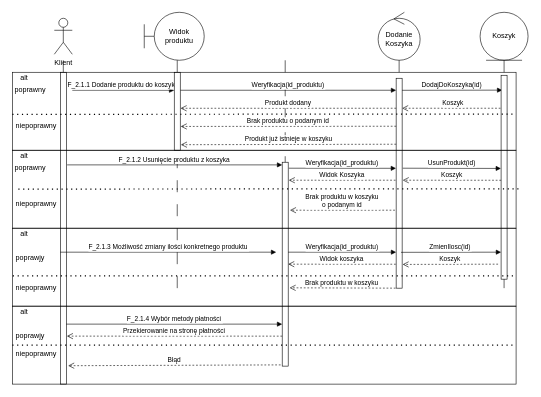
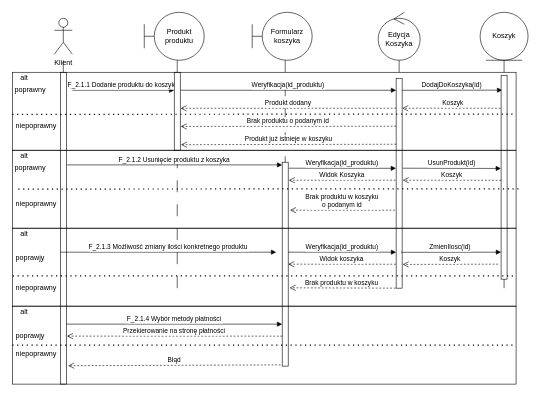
(179, 36) -> (179, 36)
none -> (282, 36)
(399, 39) -> (399, 39)
